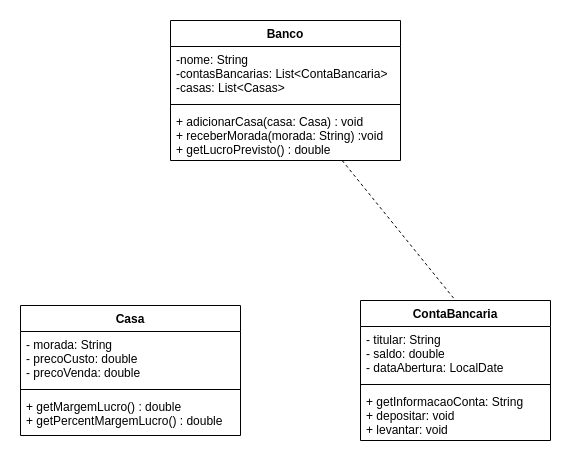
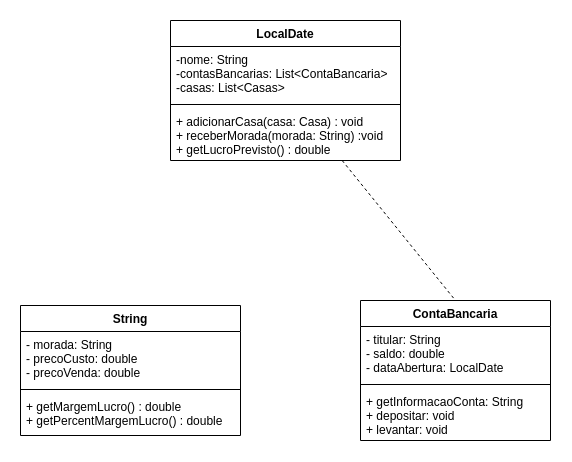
(285, 34) -> (285, 34)
(130, 319) -> (130, 319)
